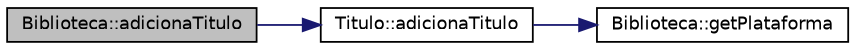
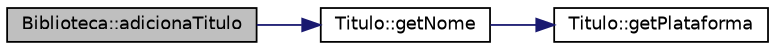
(427, 25) -> (405, 25)
(723, 25) -> (661, 25)
